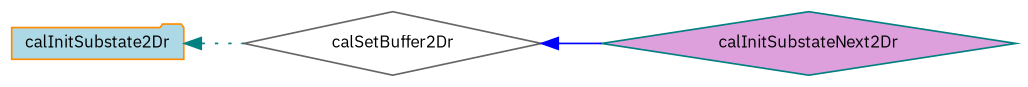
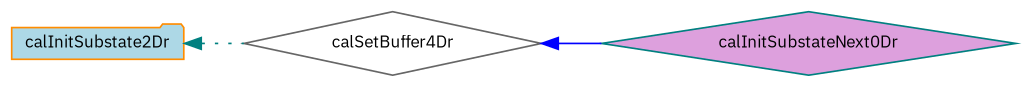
(393, 43) -> (393, 43)
(809, 43) -> (809, 43)
